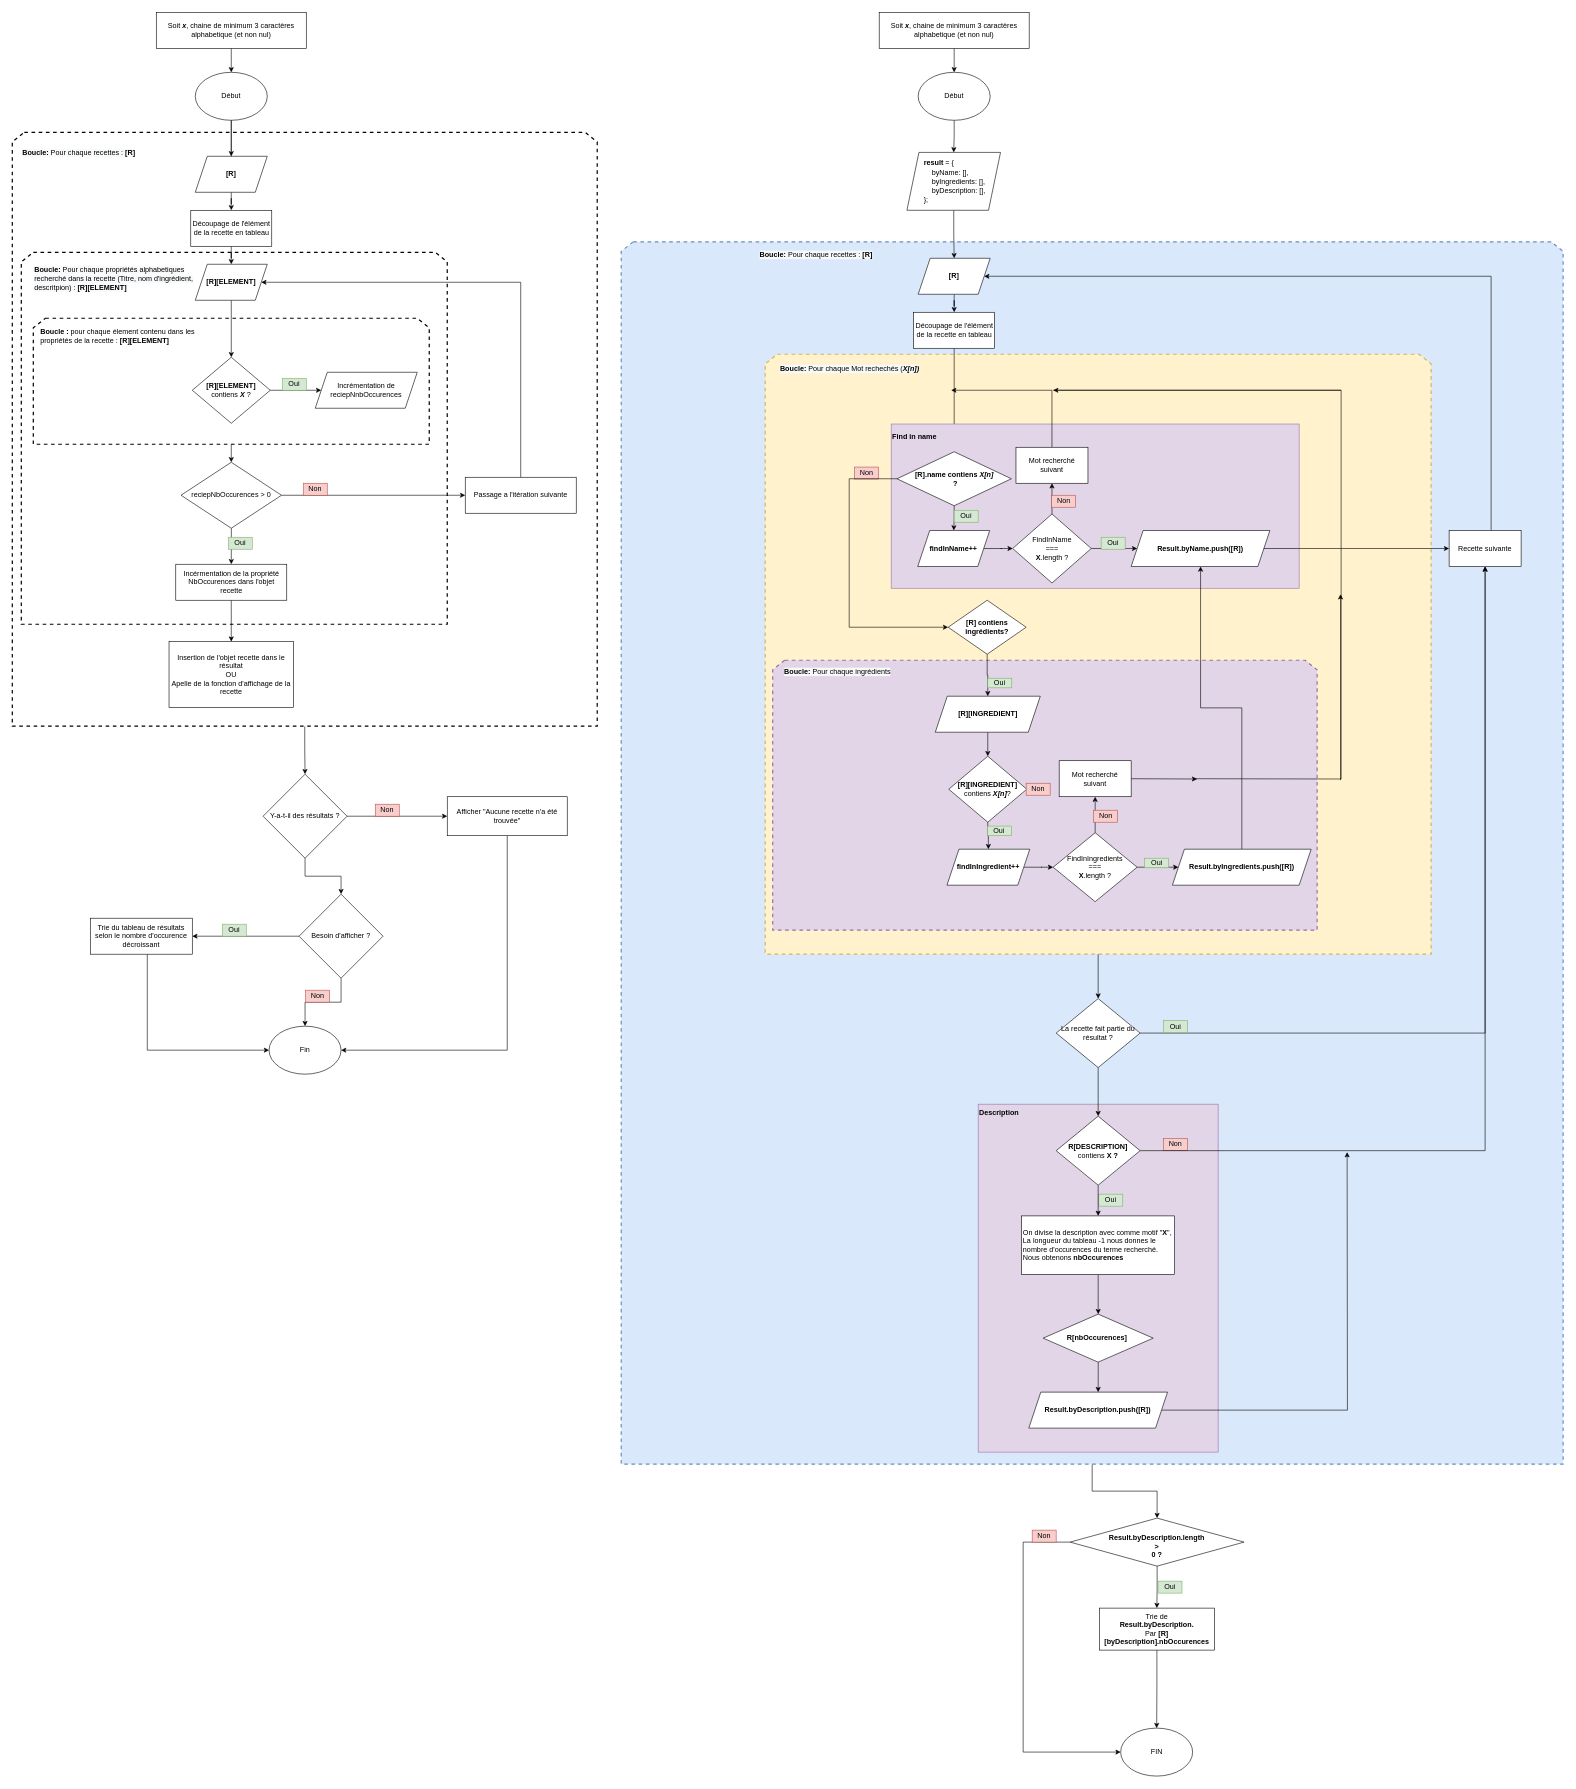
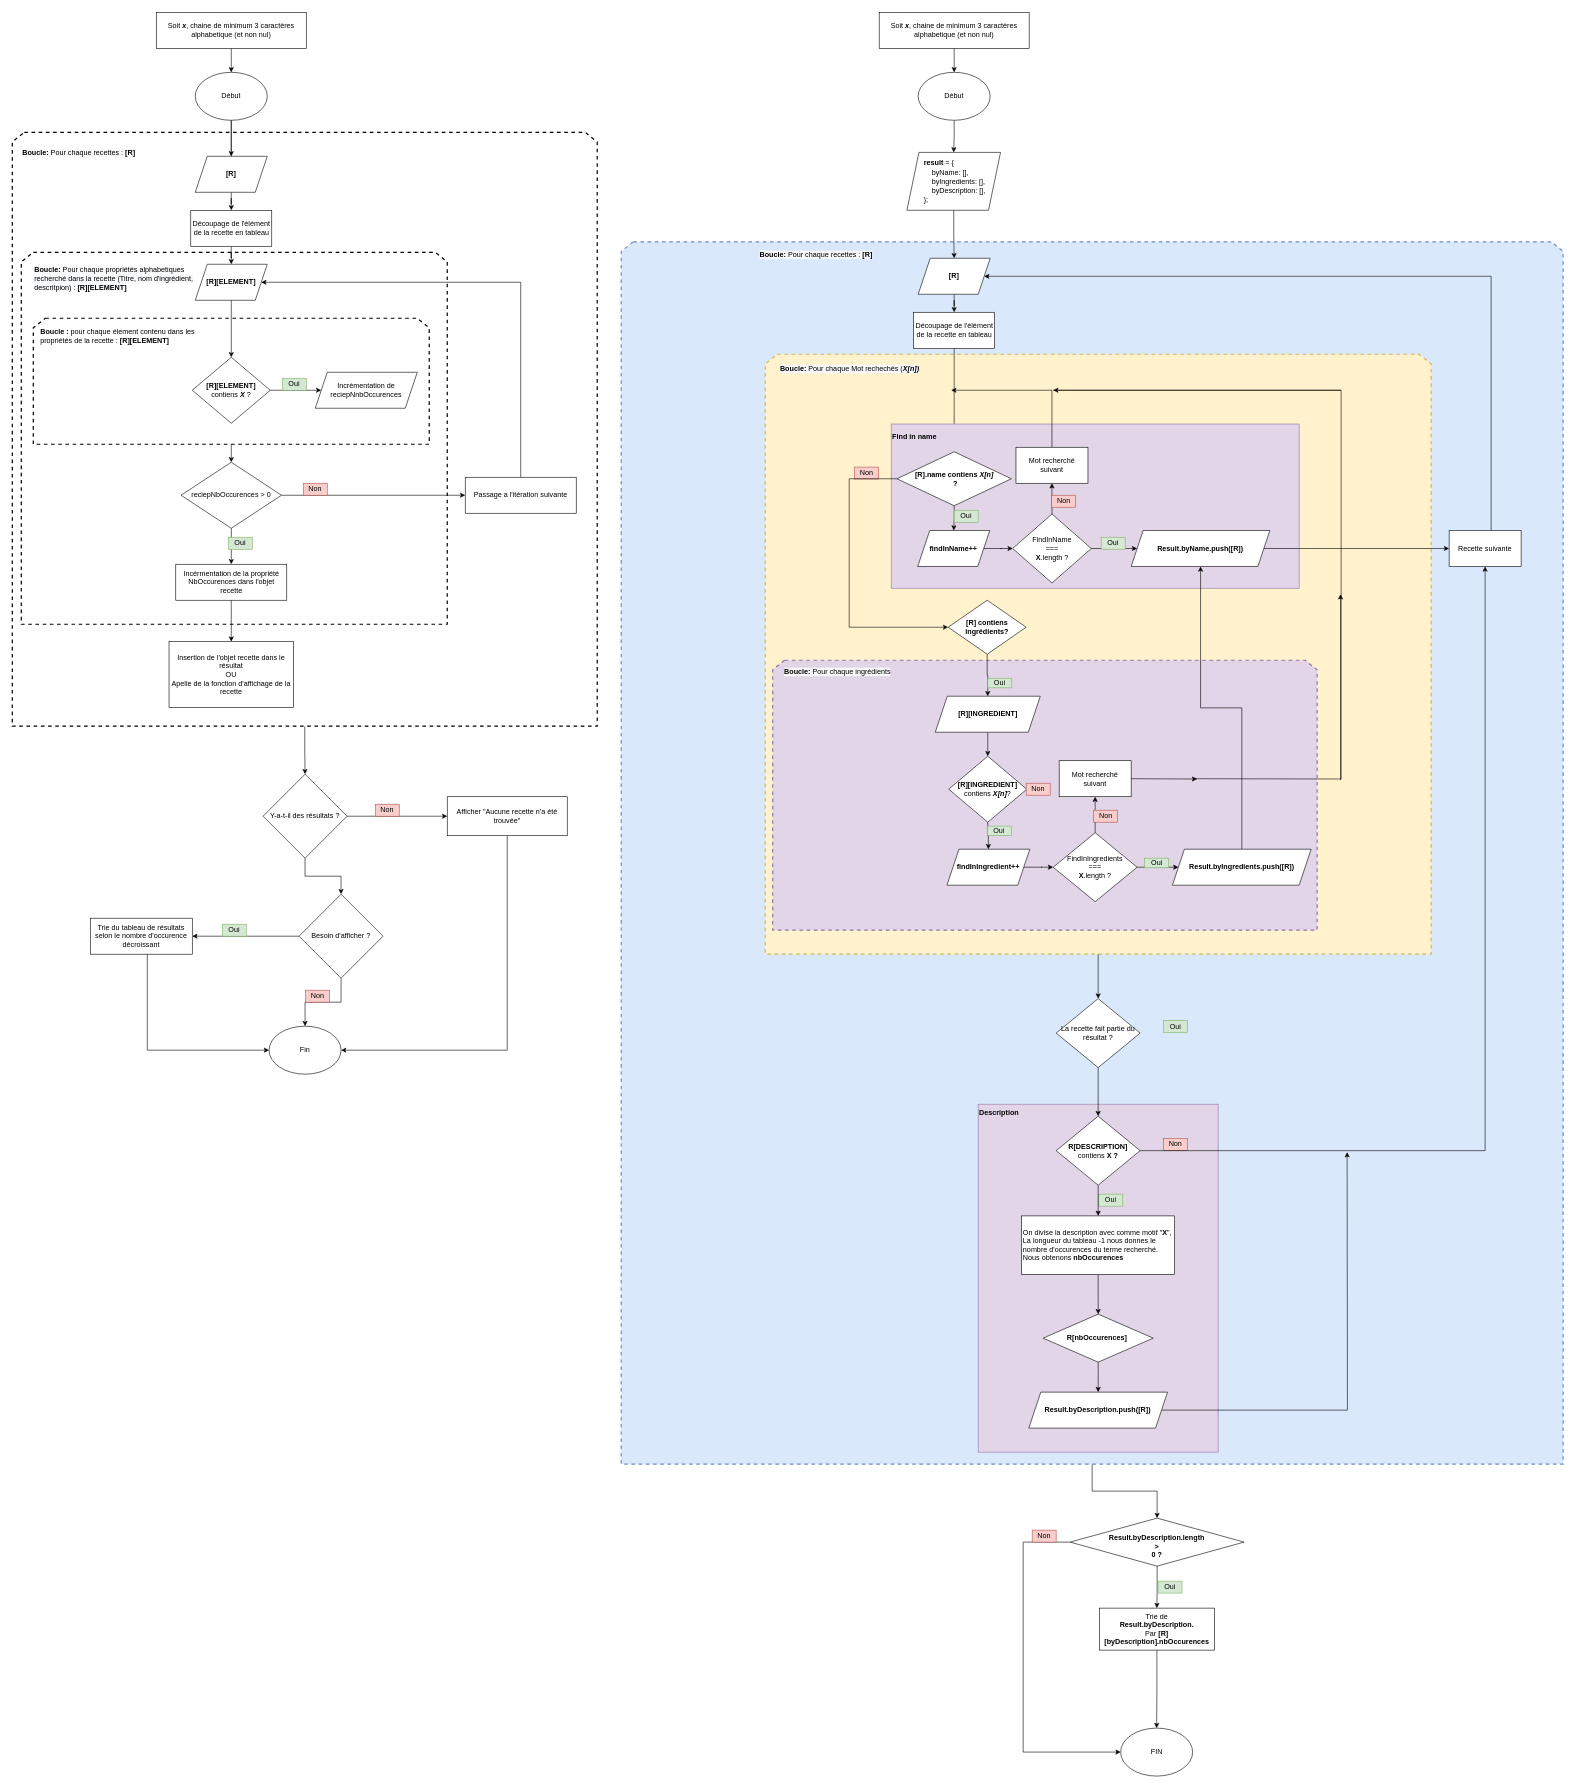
(1311, 1033) -> none
